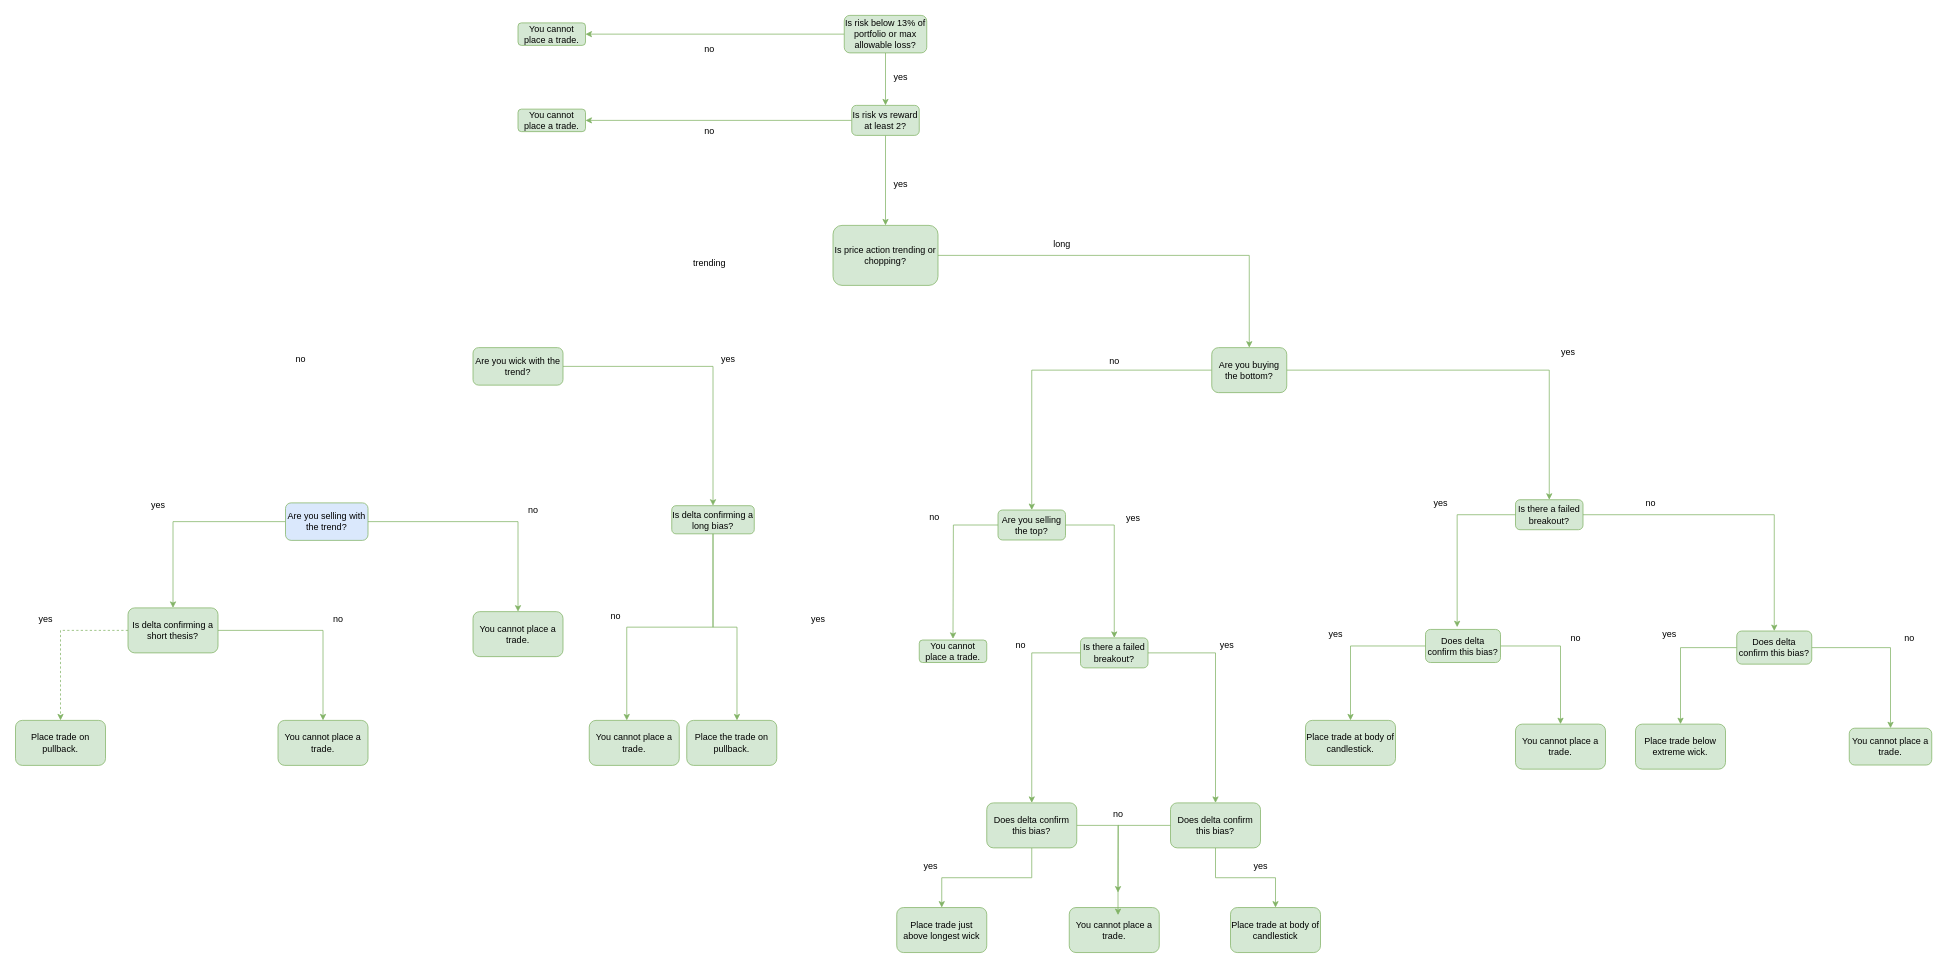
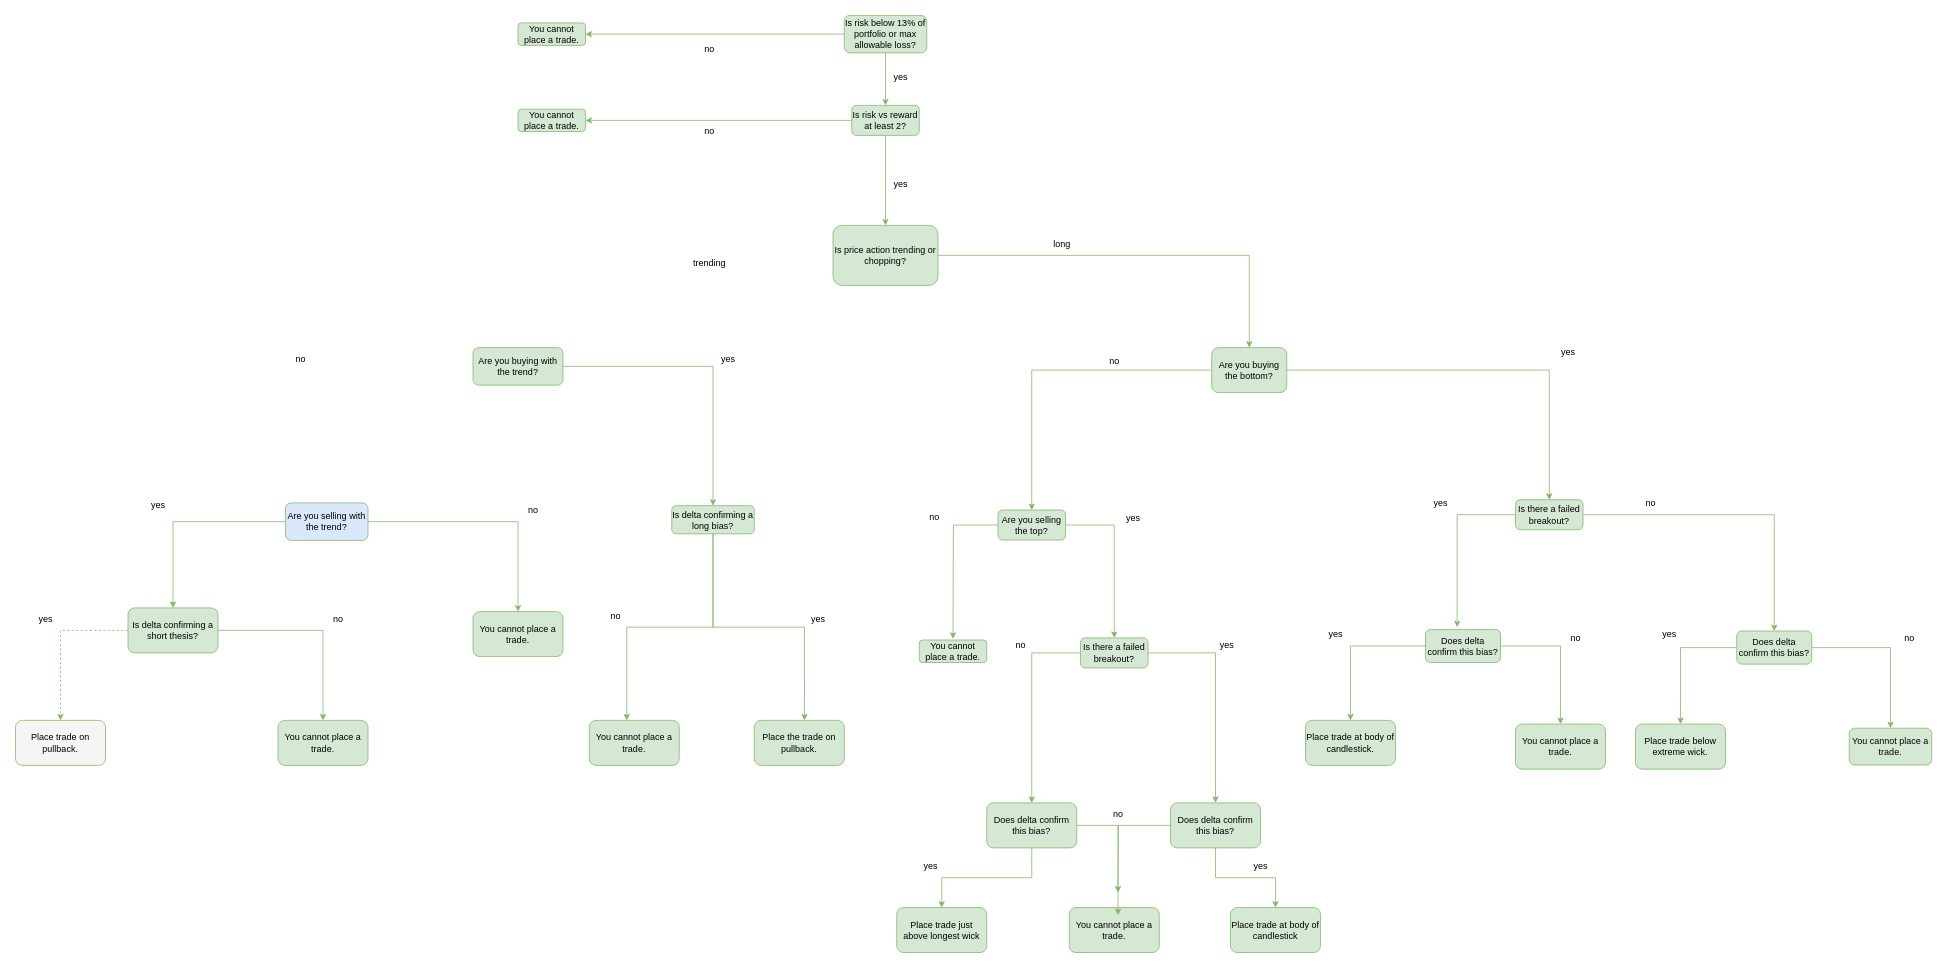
(518, 366) -> (518, 366)
(60, 743) -> (60, 743)
(732, 743) -> (799, 743)
